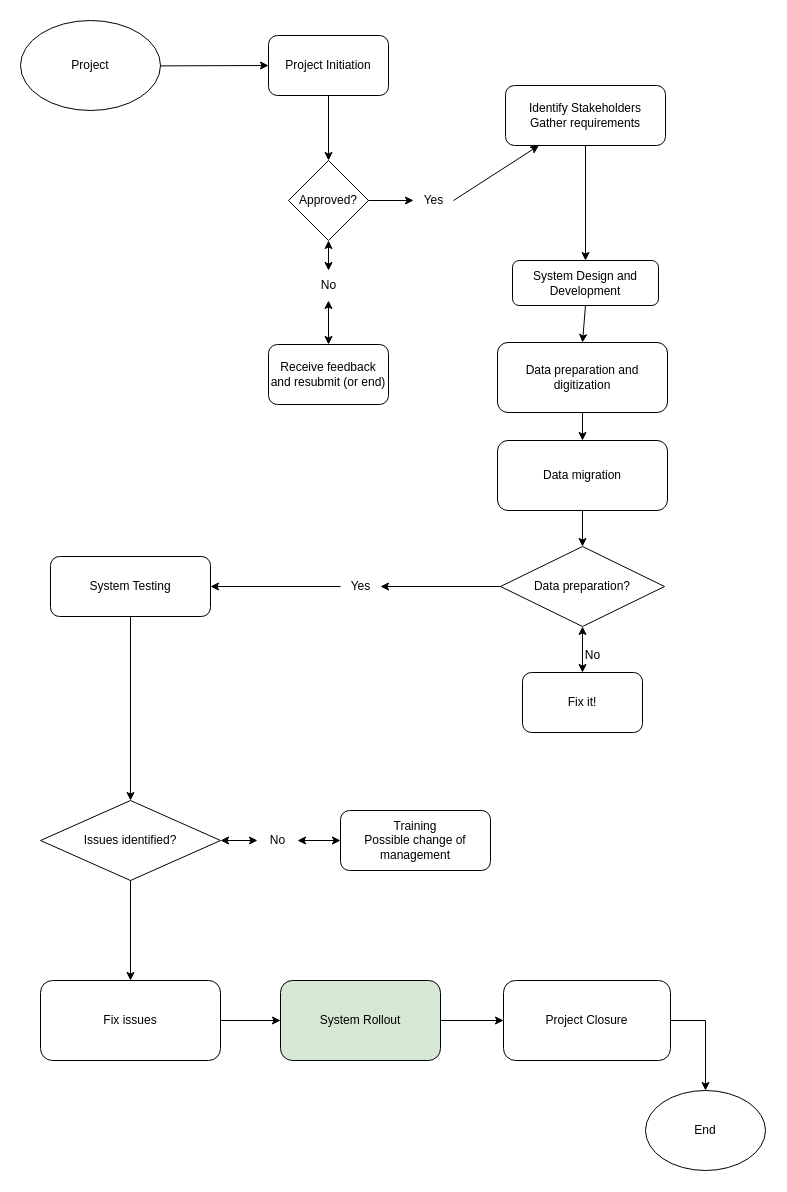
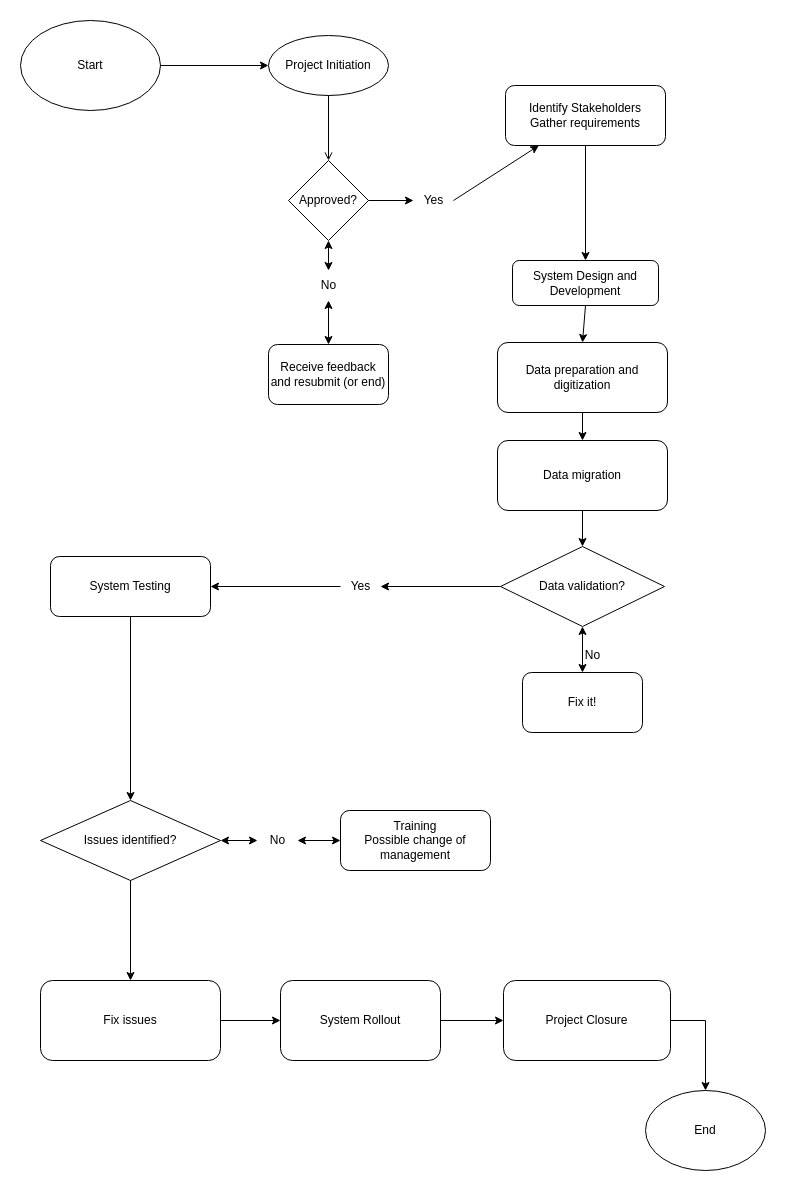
(91, 66) -> (91, 66)
(329, 66) -> (329, 66)
(329, 152) -> (329, 154)
(583, 587) -> (583, 587)
(361, 1021) -> (361, 1021)
